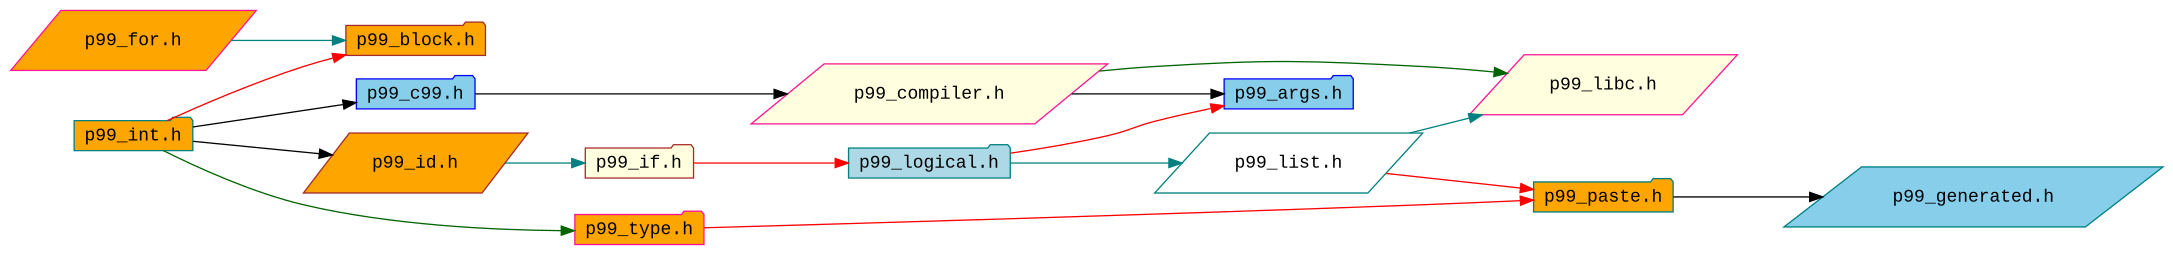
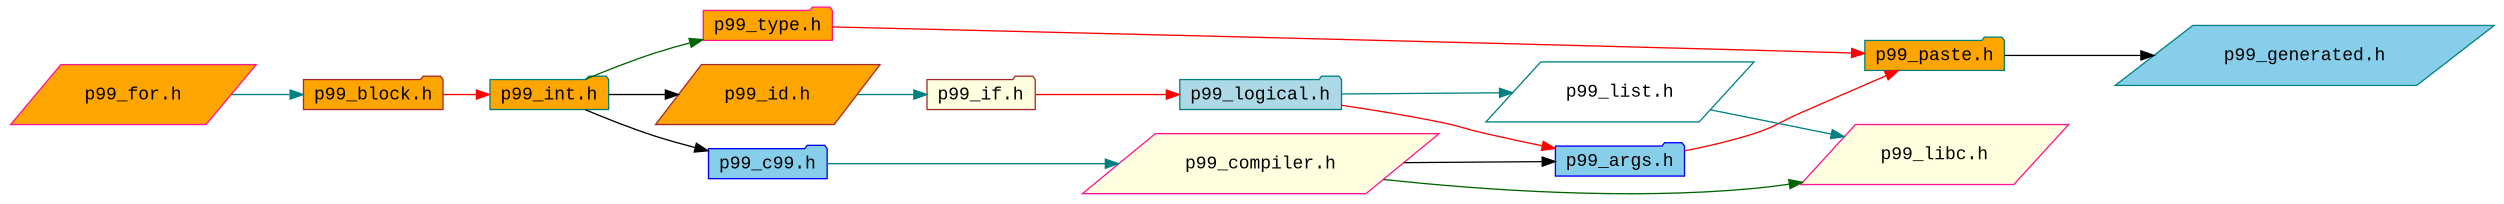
(249, 86) -> (460, 95)
(624, 94) -> (966, 164)
(1453, 181) -> (1792, 117)
